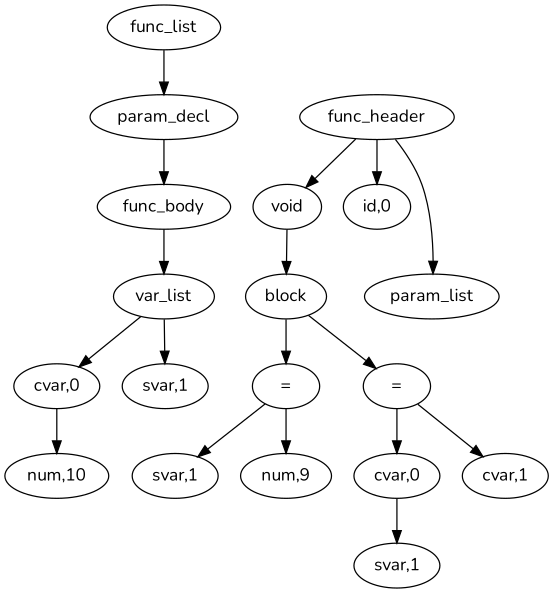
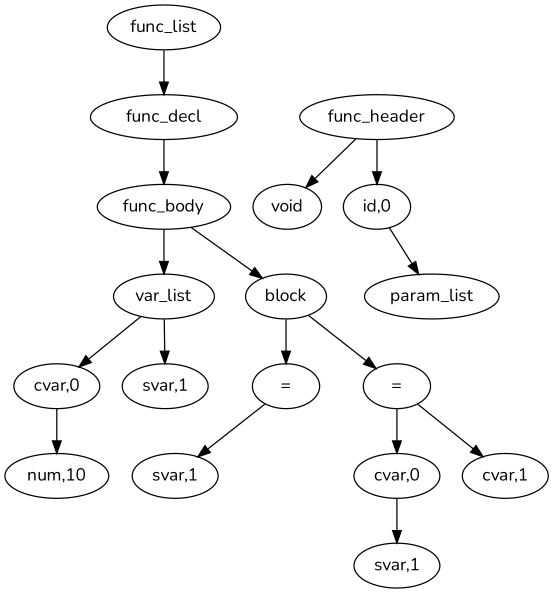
(164, 117) -> (164, 117)
(426, 197) -> (401, 246)
(287, 246) -> (222, 249)
(286, 476) -> none
